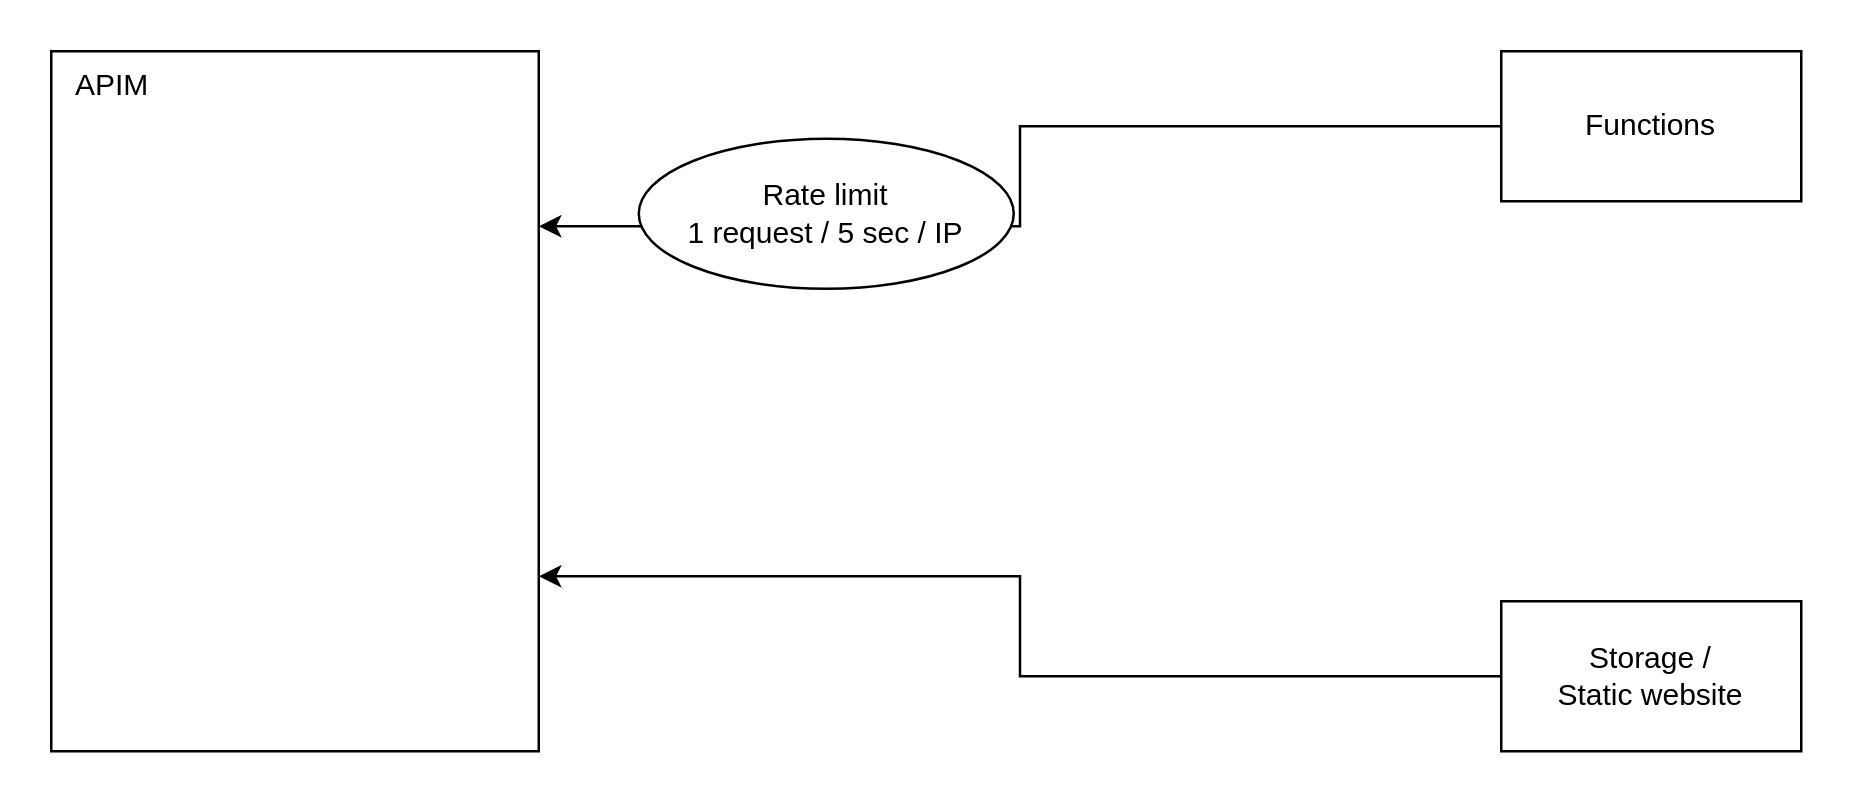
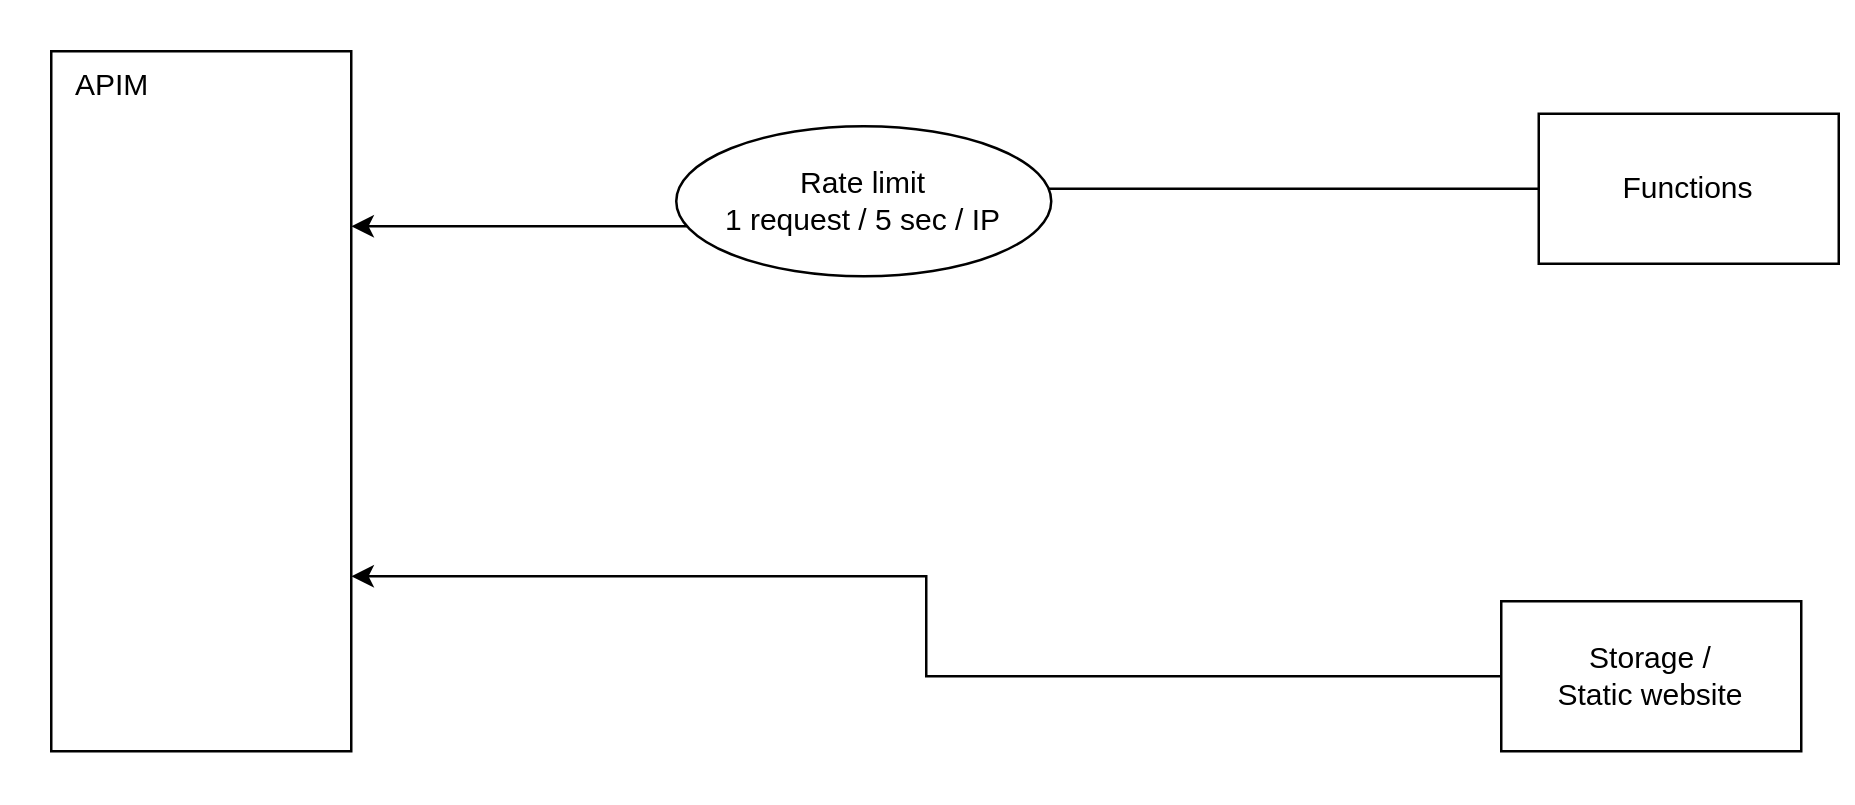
(1651, 126) -> (1689, 189)
(826, 214) -> (864, 201)
(295, 401) -> (201, 401)
